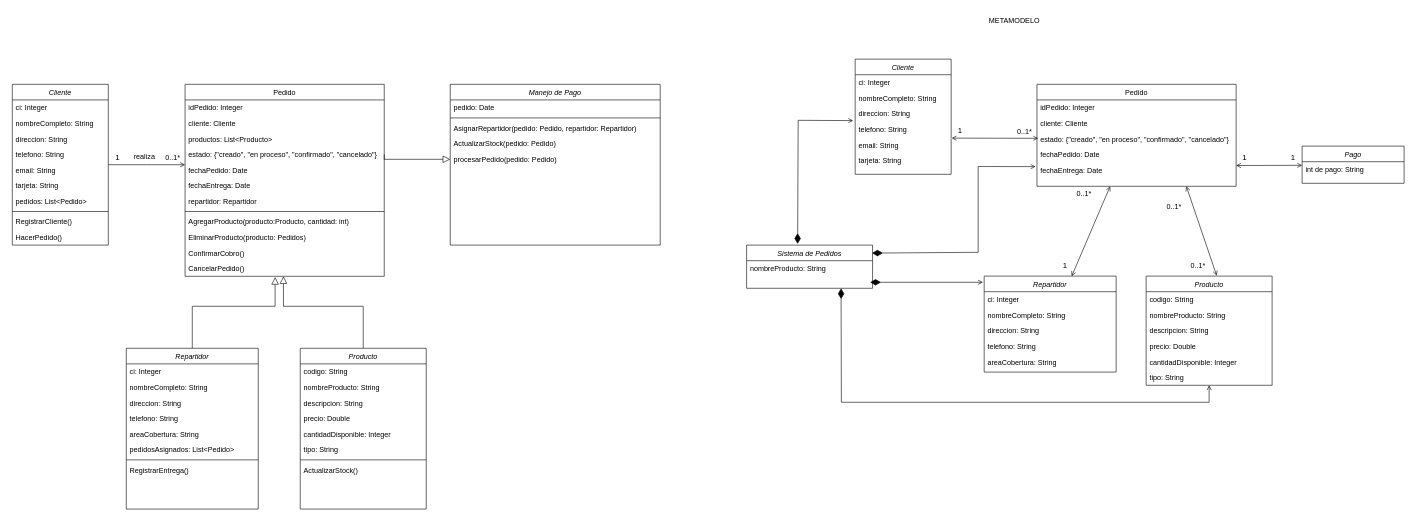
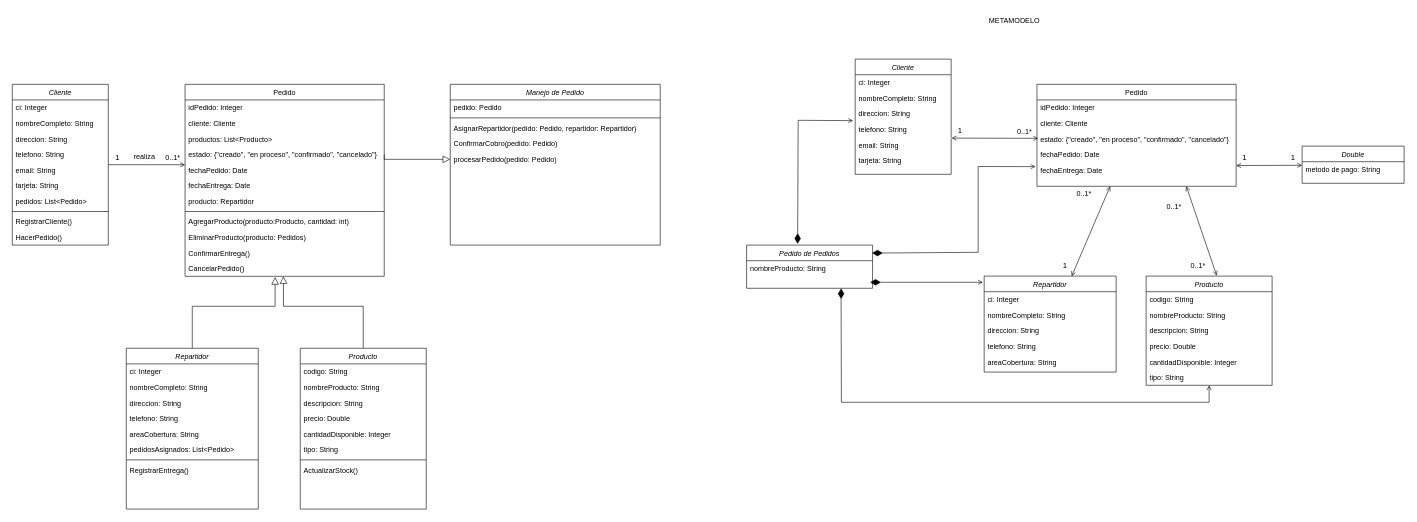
(555, 92) -> (555, 92)
(475, 108) -> (478, 108)
(510, 144) -> (509, 144)
(1353, 154) -> (1353, 154)
(1338, 170) -> (1345, 170)
(229, 202) -> (226, 202)
(220, 253) -> (224, 253)
(809, 253) -> (809, 253)
